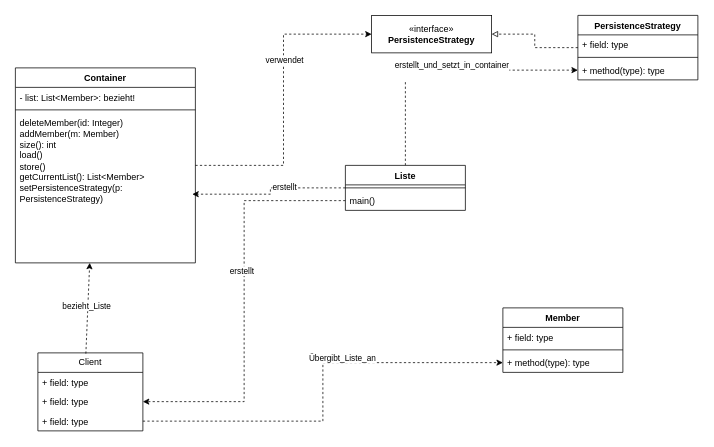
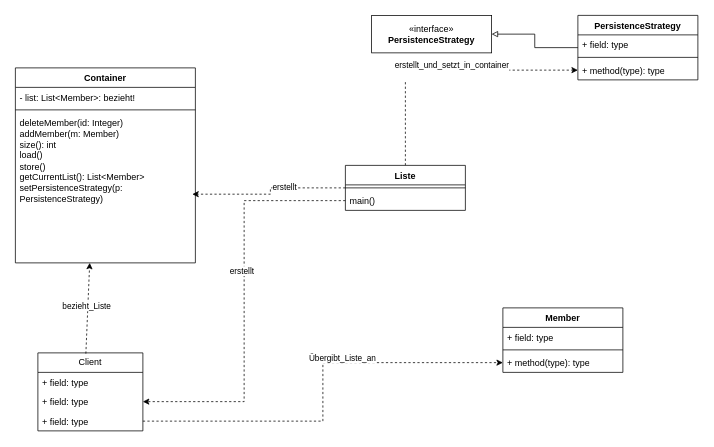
(535, 42) -> (535, 42)
(284, 142) -> none
